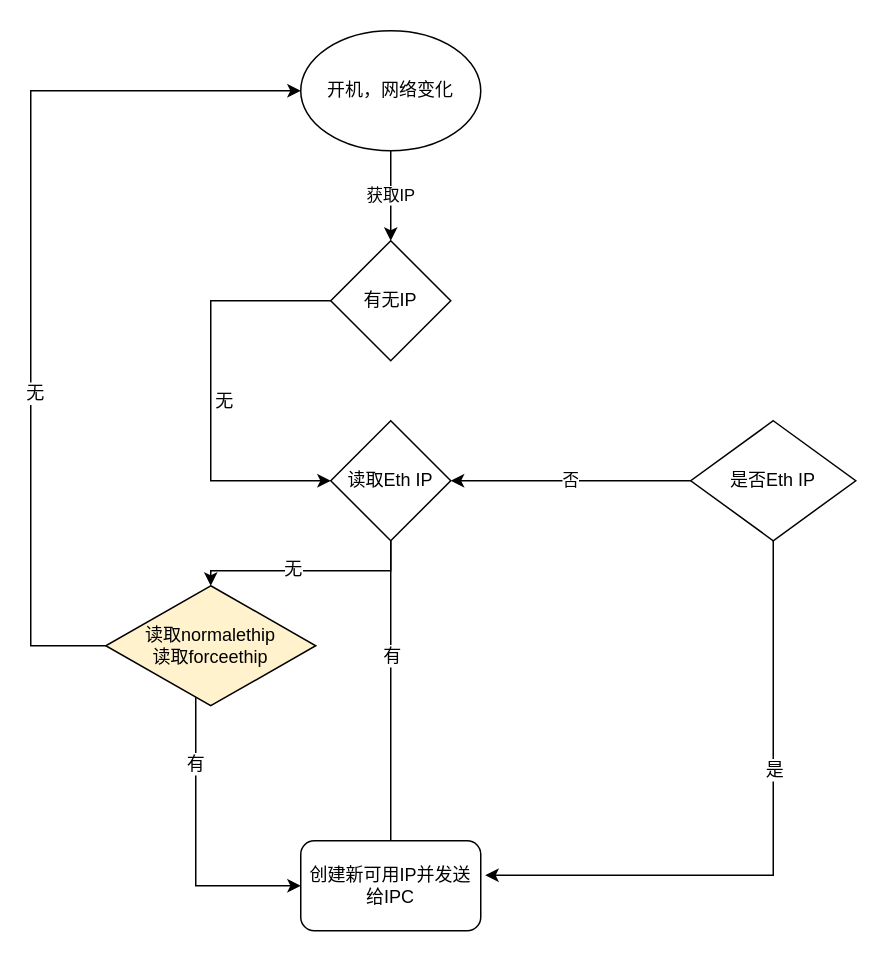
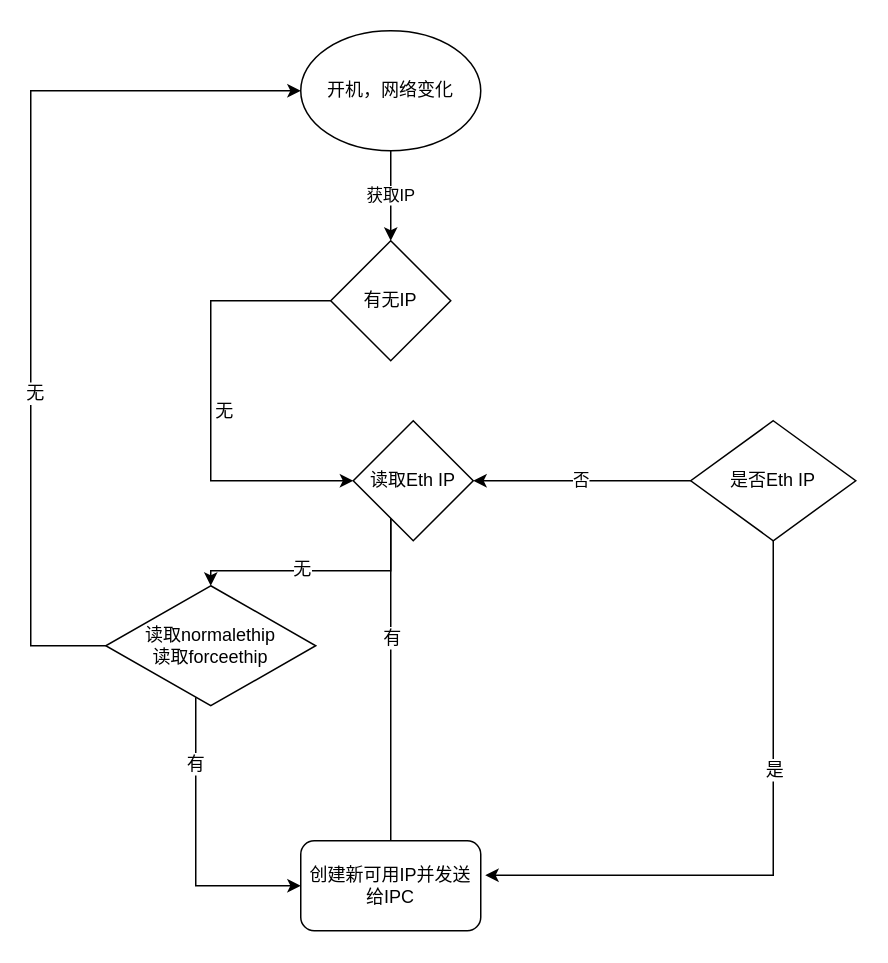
(391, 481) -> (413, 481)
(211, 646) -> (211, 646)
